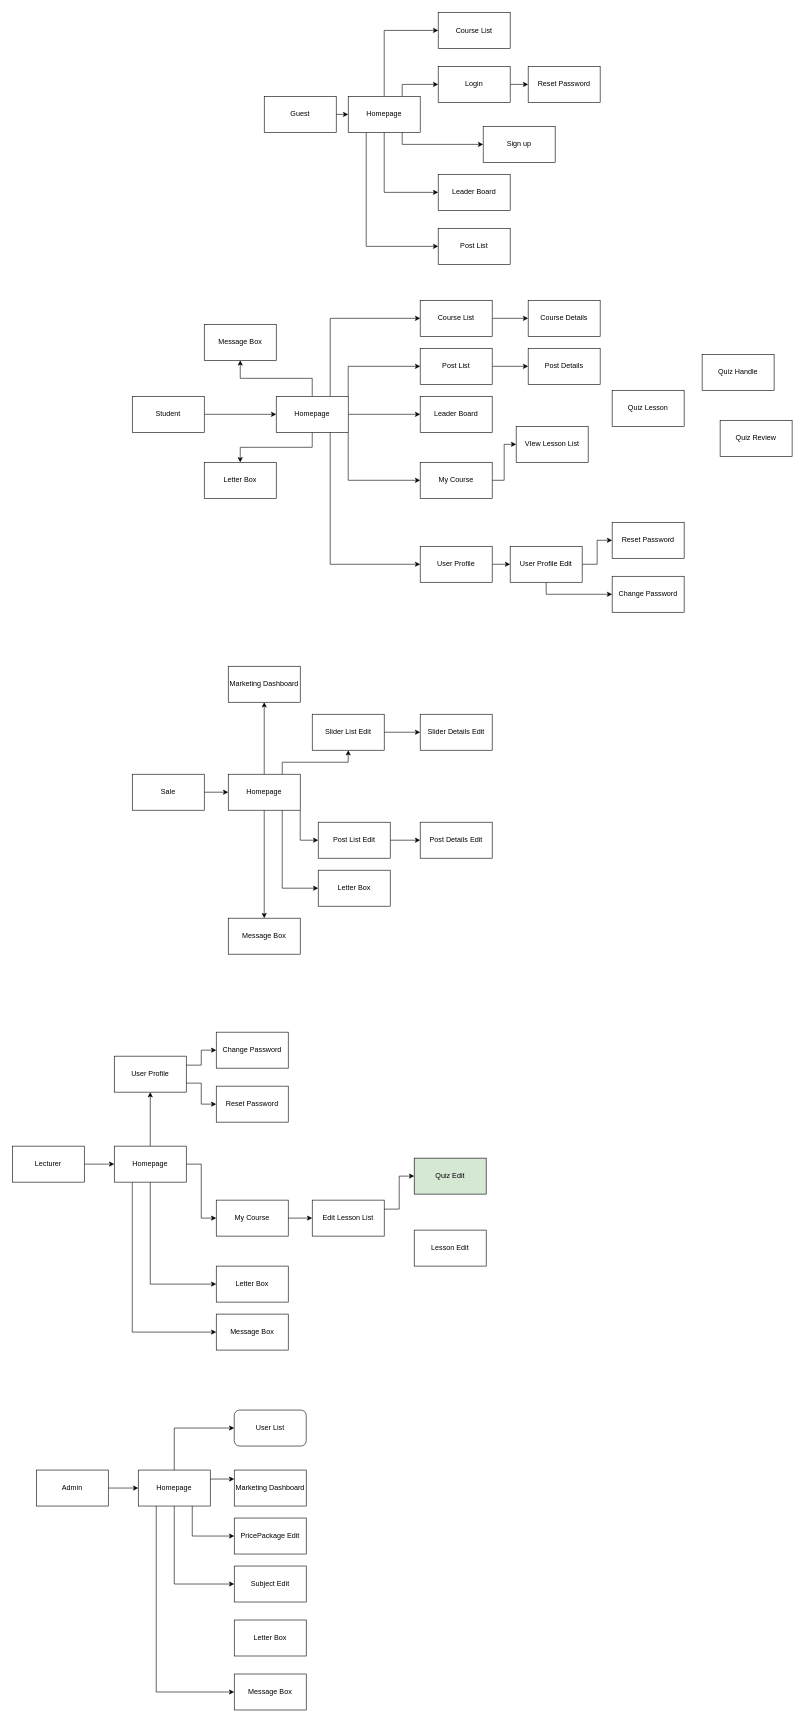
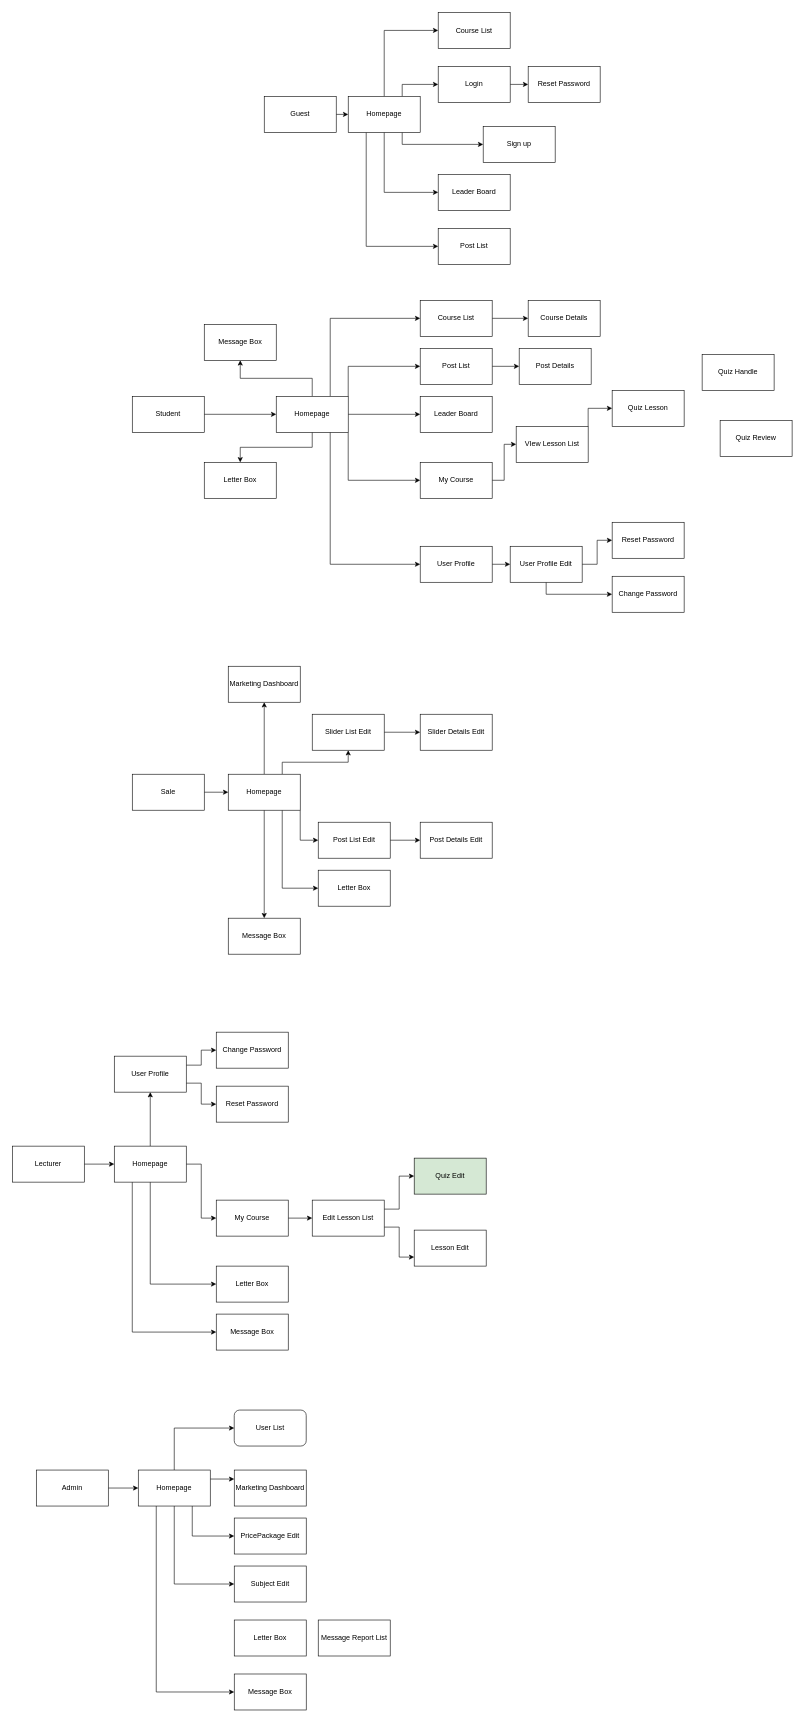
(564, 366) -> (555, 366)
none -> (588, 408)
none -> (401, 1257)
none -> (354, 1638)
